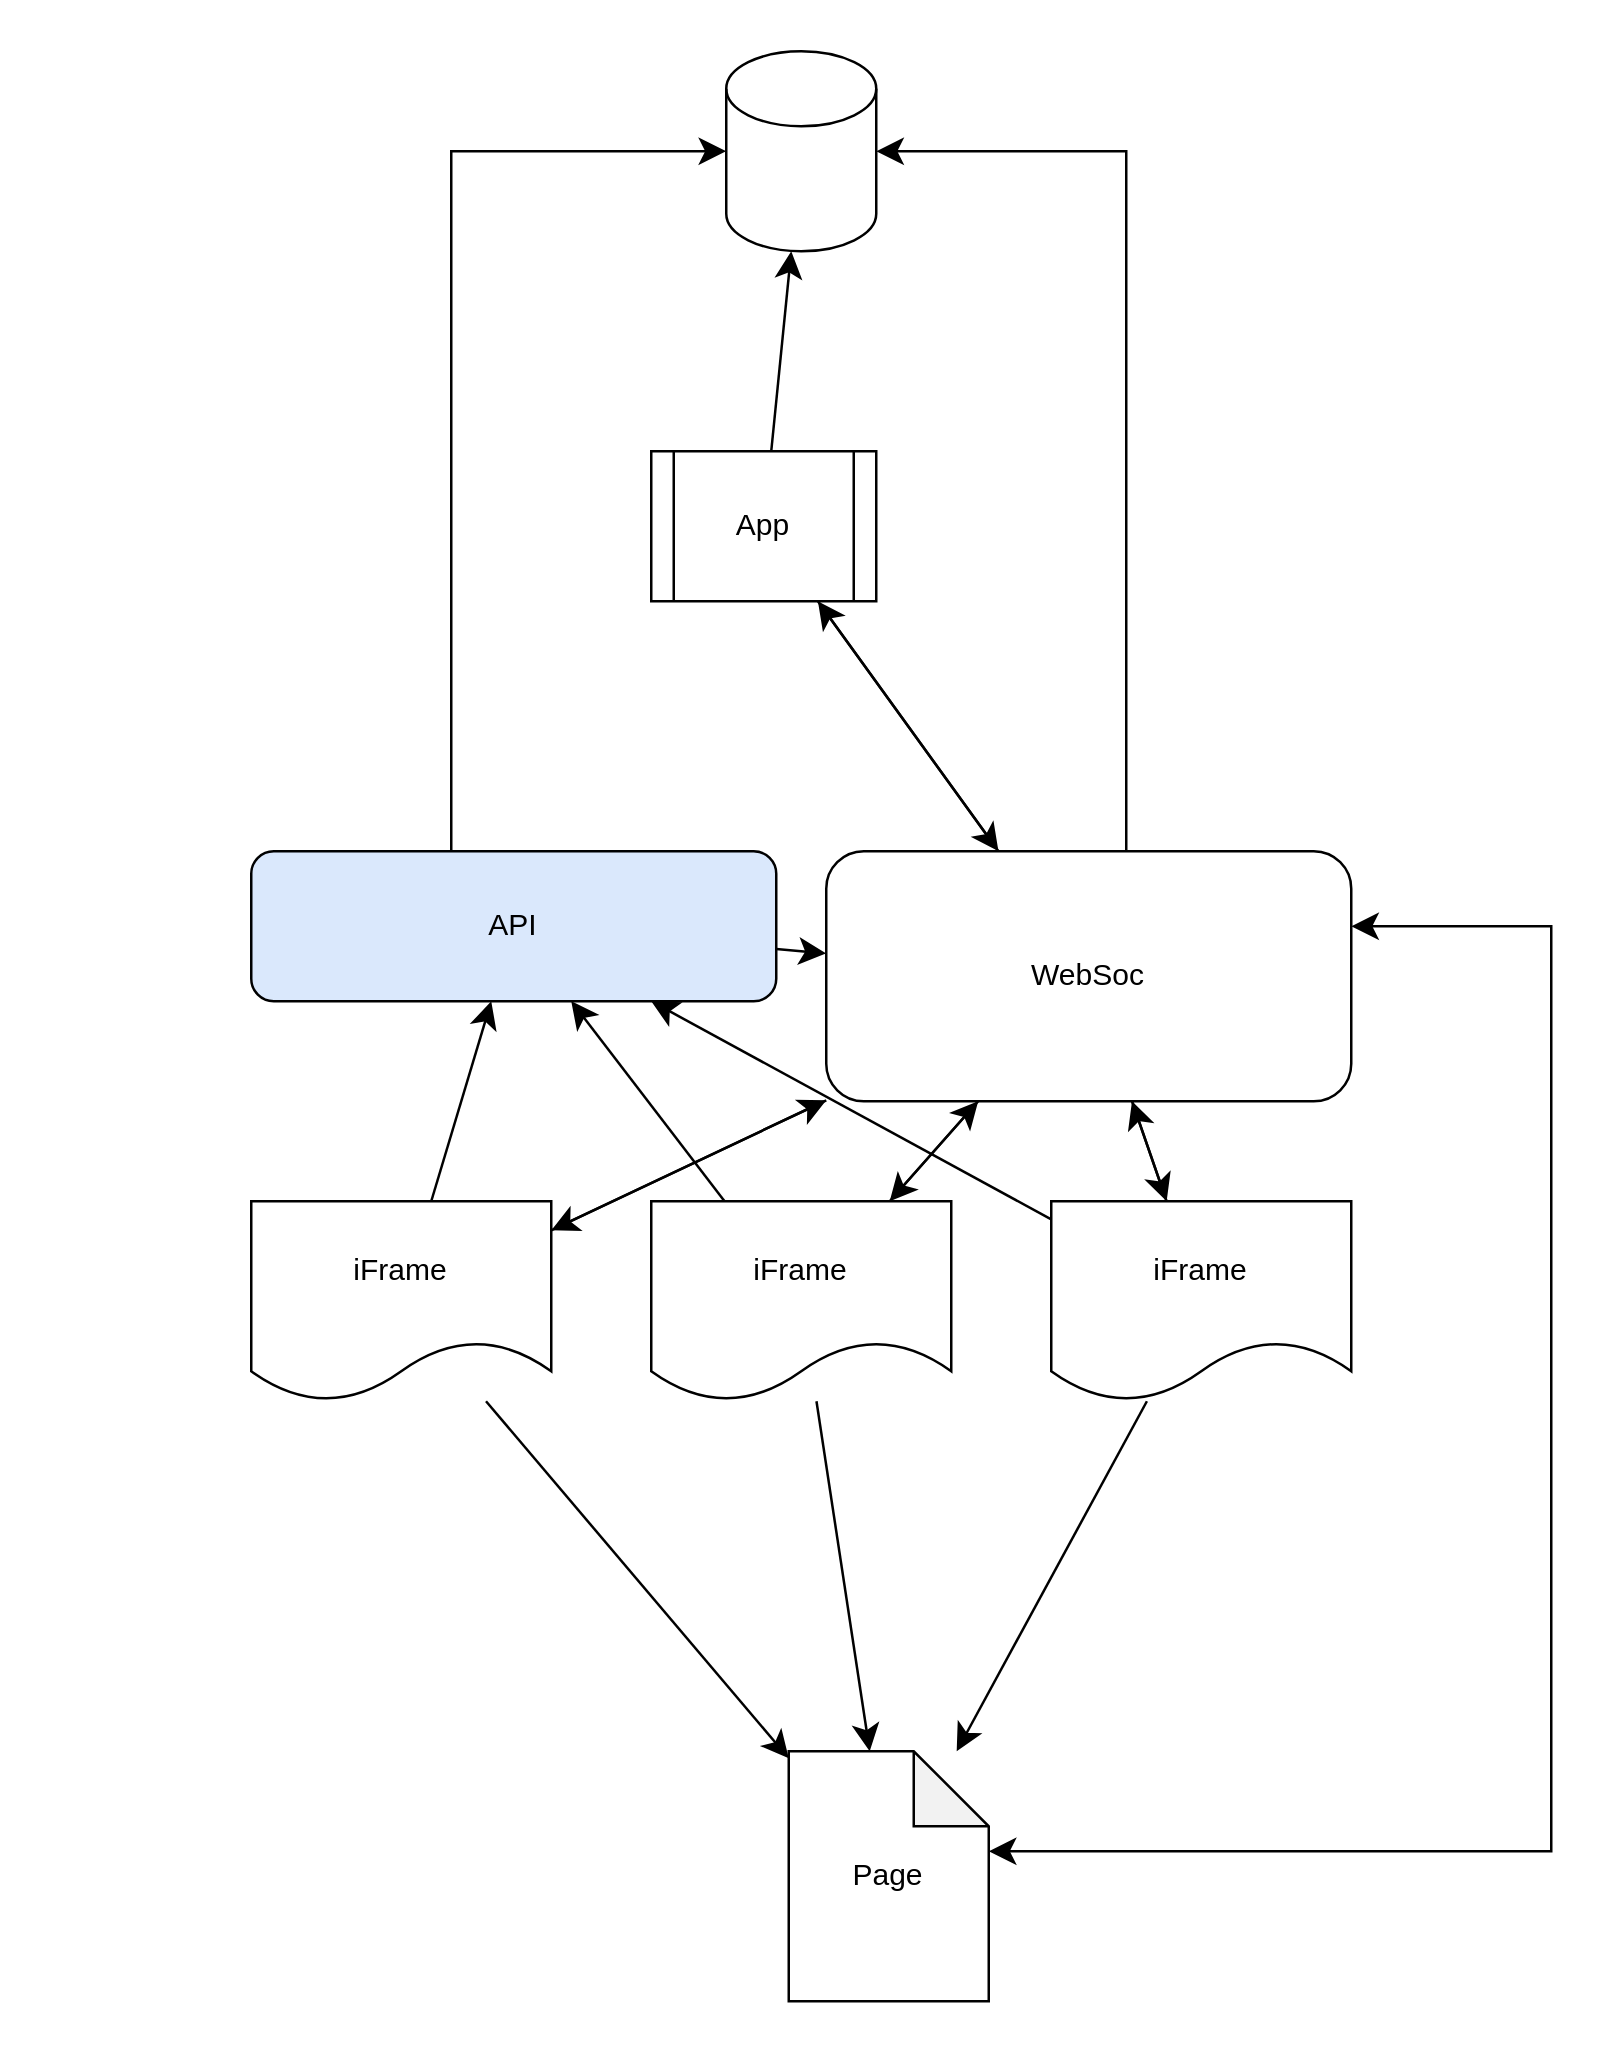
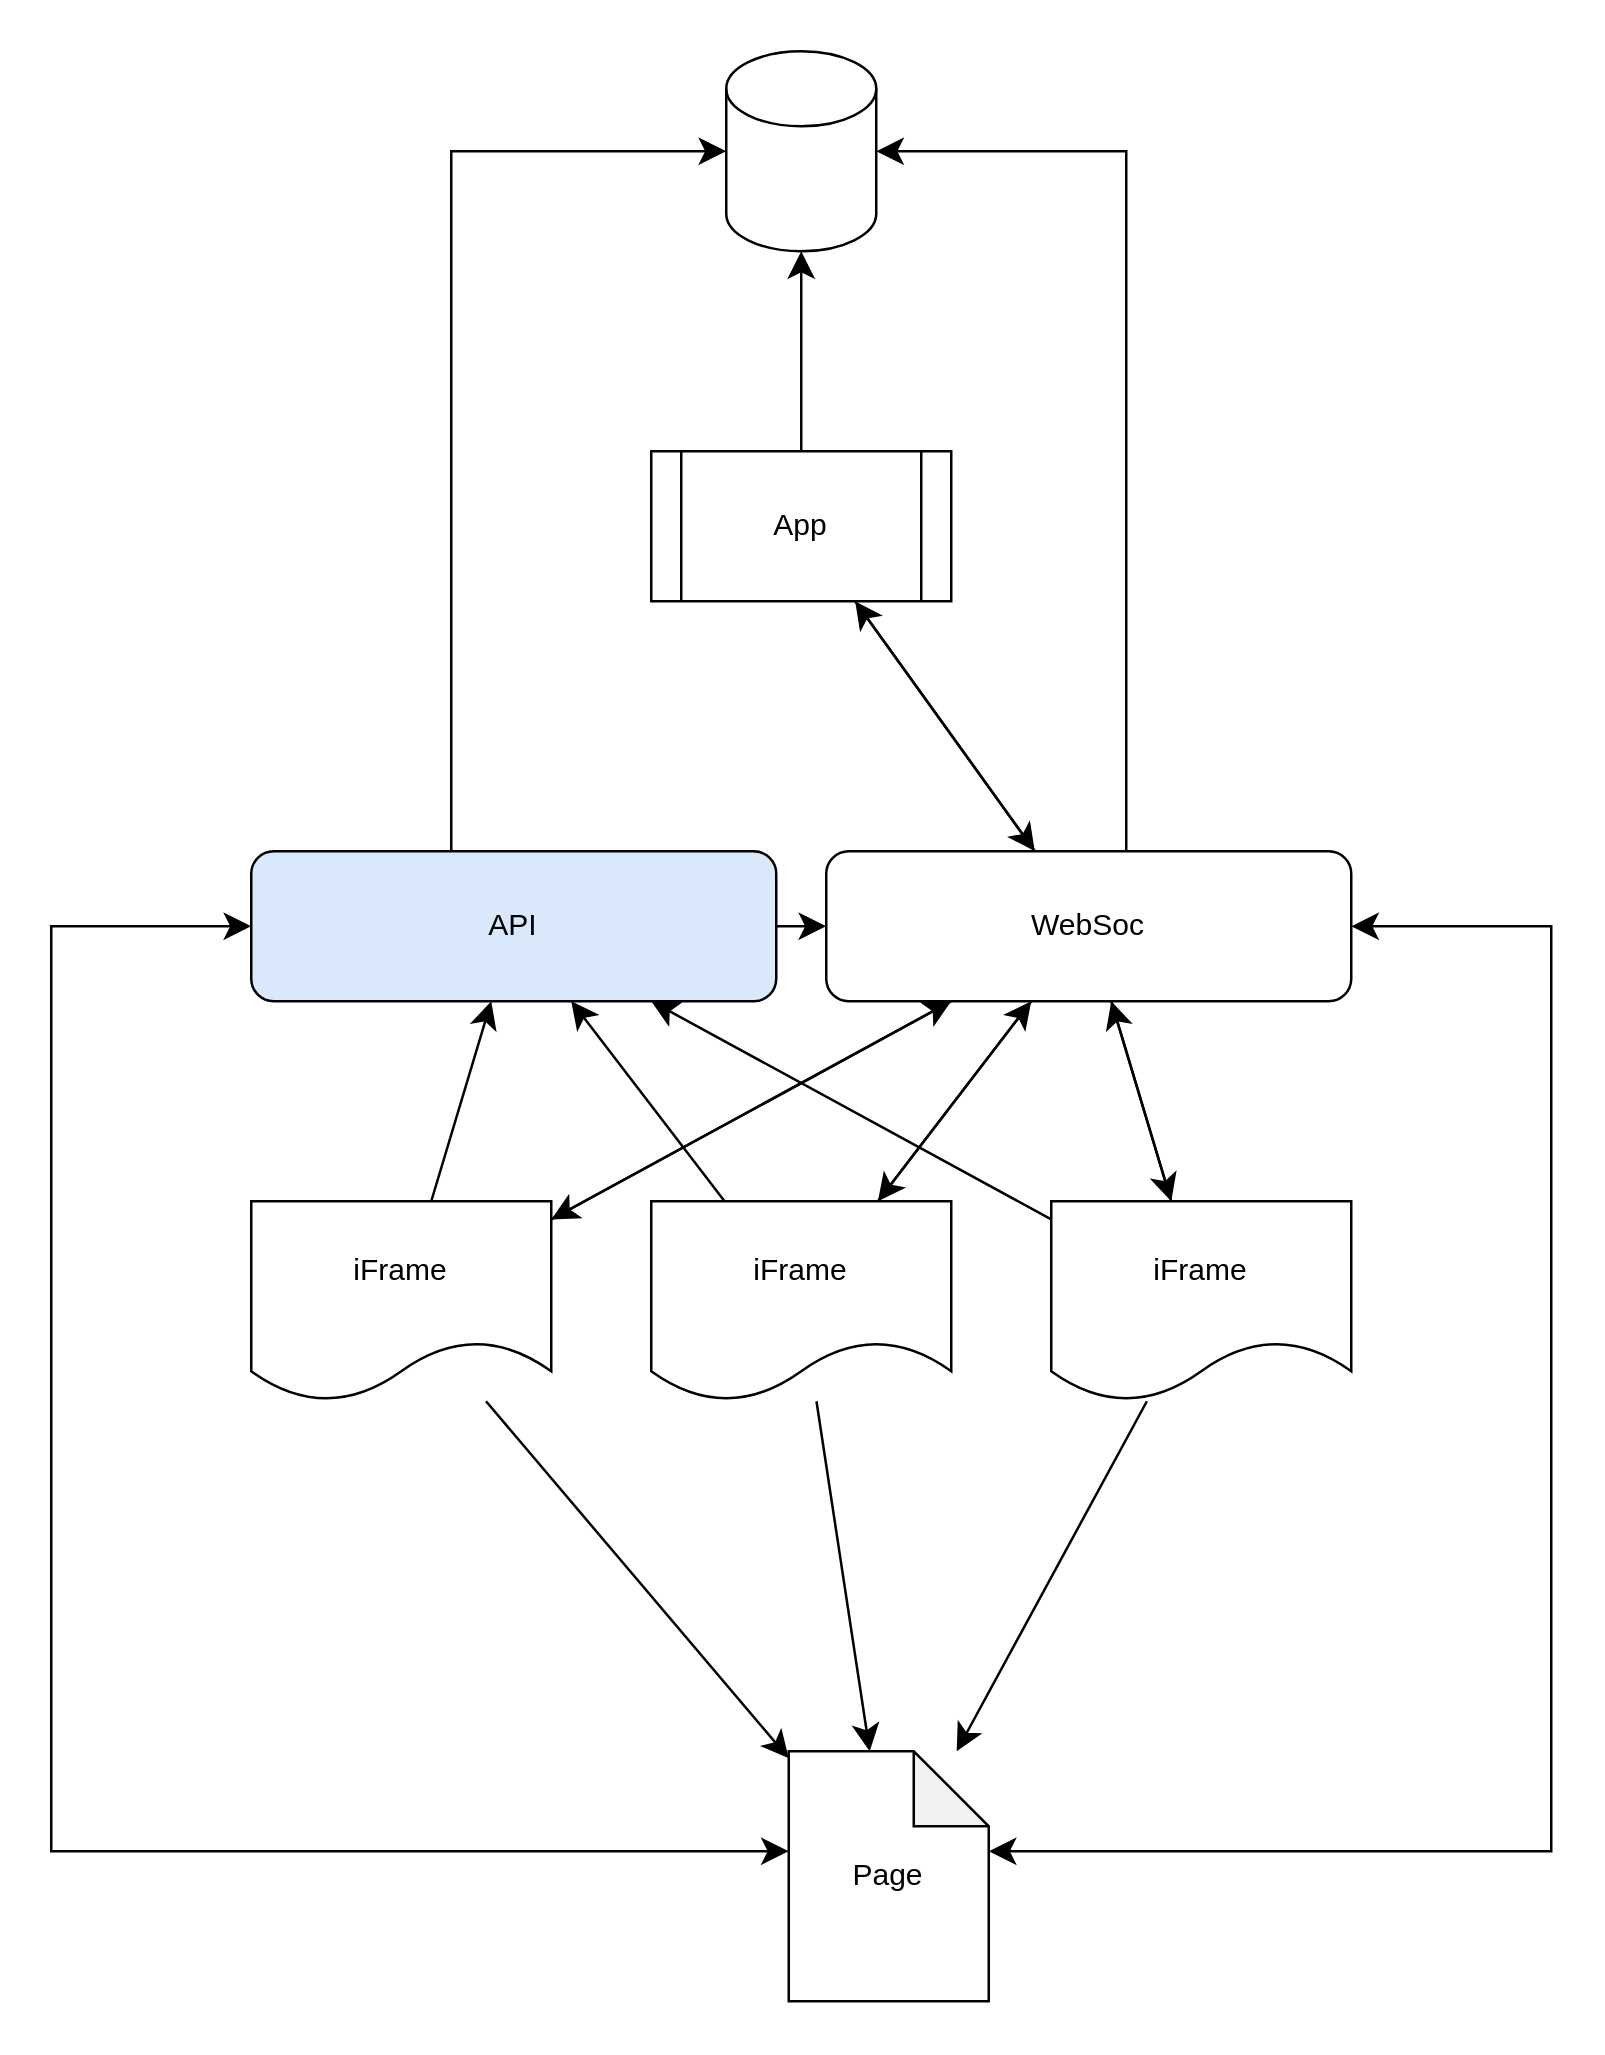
(764, 526) -> (801, 526)
(1089, 976) -> (1089, 926)
none -> (51, 1657)
